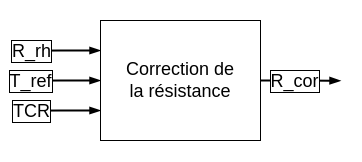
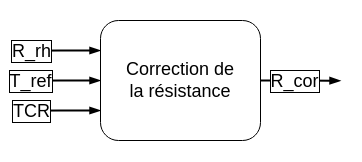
(181, 81) -> (181, 81)
